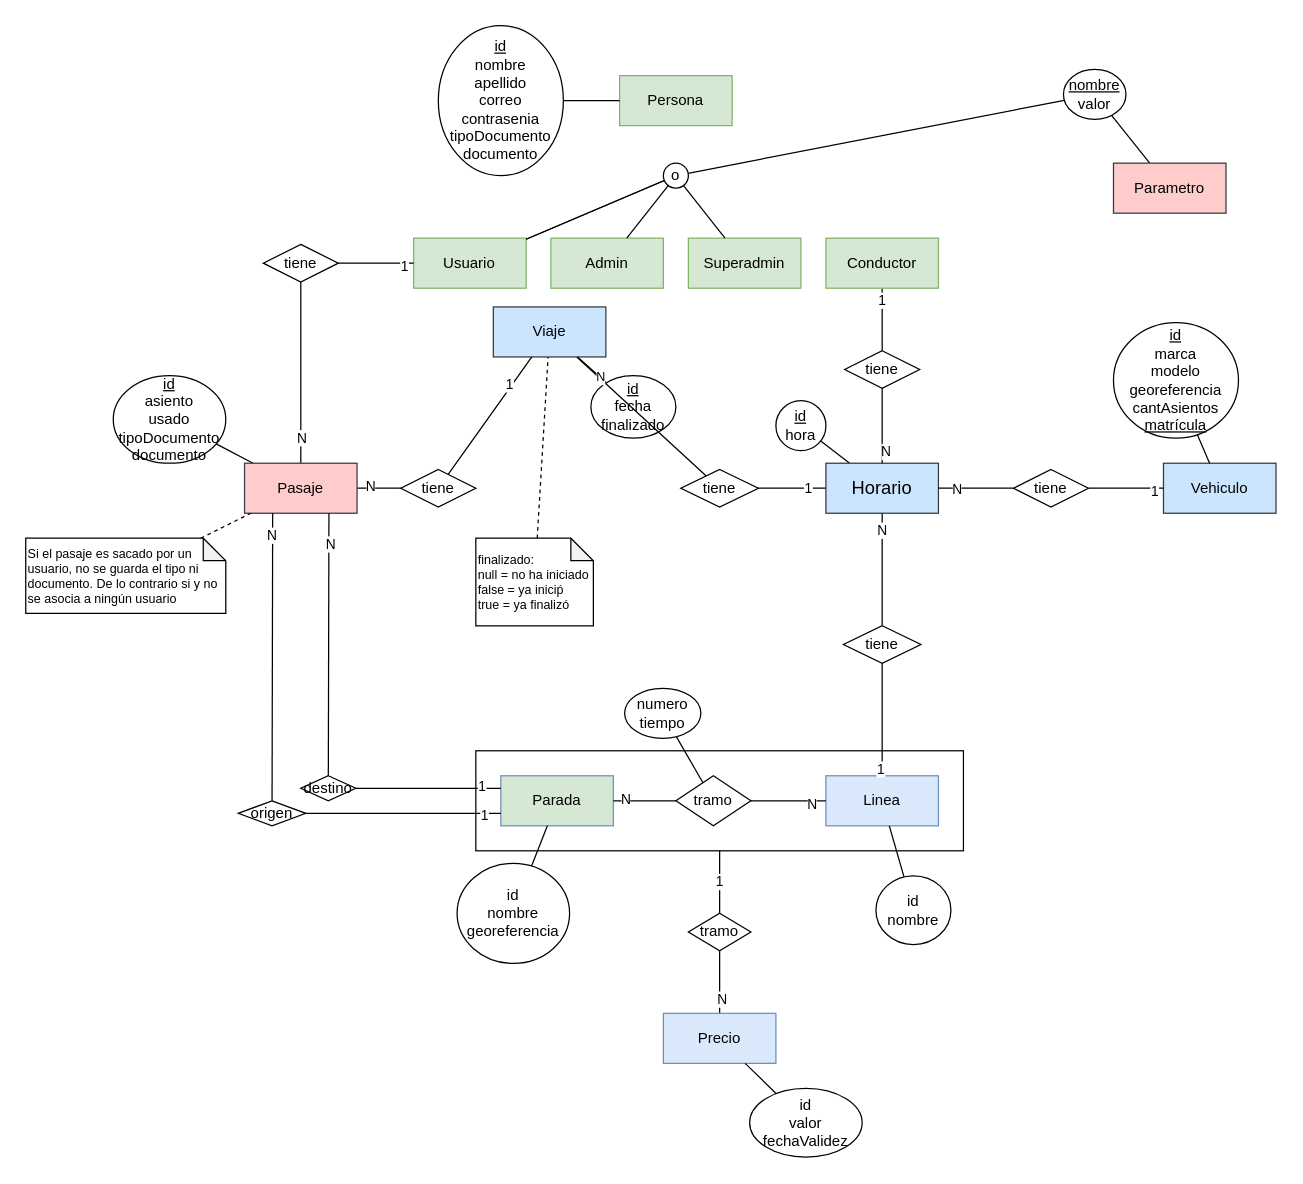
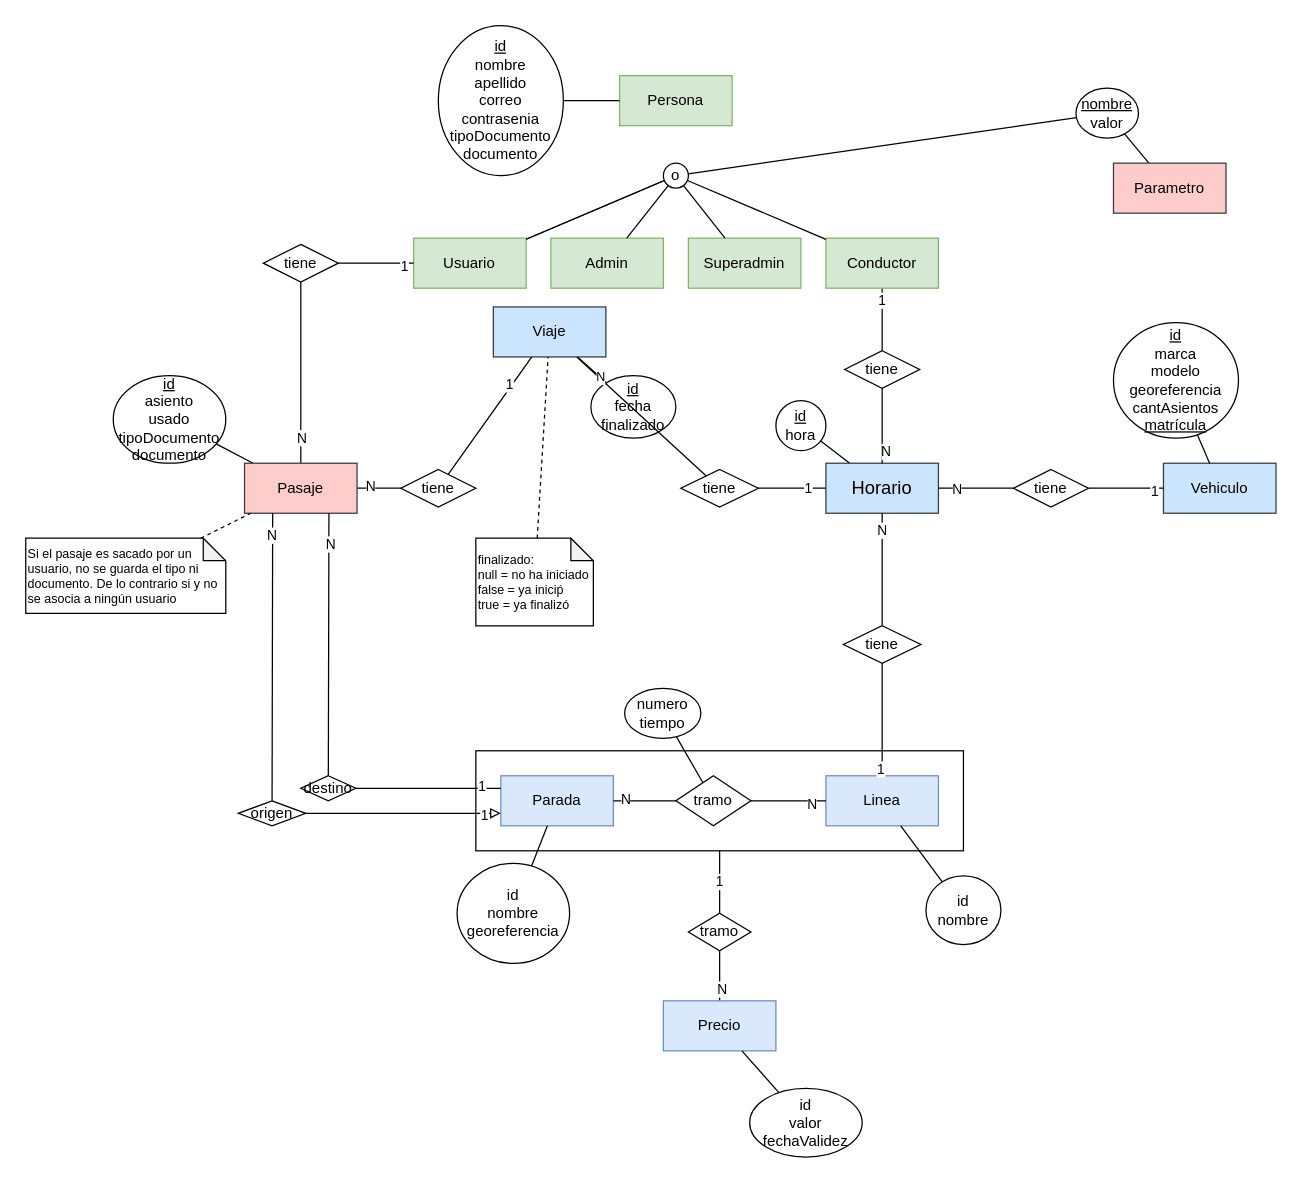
(1094, 94) -> (1107, 113)
none -> (756, 210)
(557, 801) -> (557, 801)
(494, 813) -> (489, 813)
(913, 910) -> (963, 910)
(719, 1038) -> (719, 1026)
